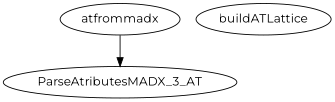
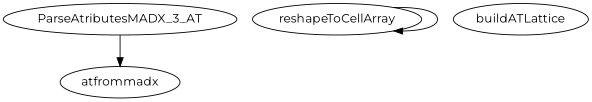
none -> (337, 19)
(120, 46) -> (120, 46)
